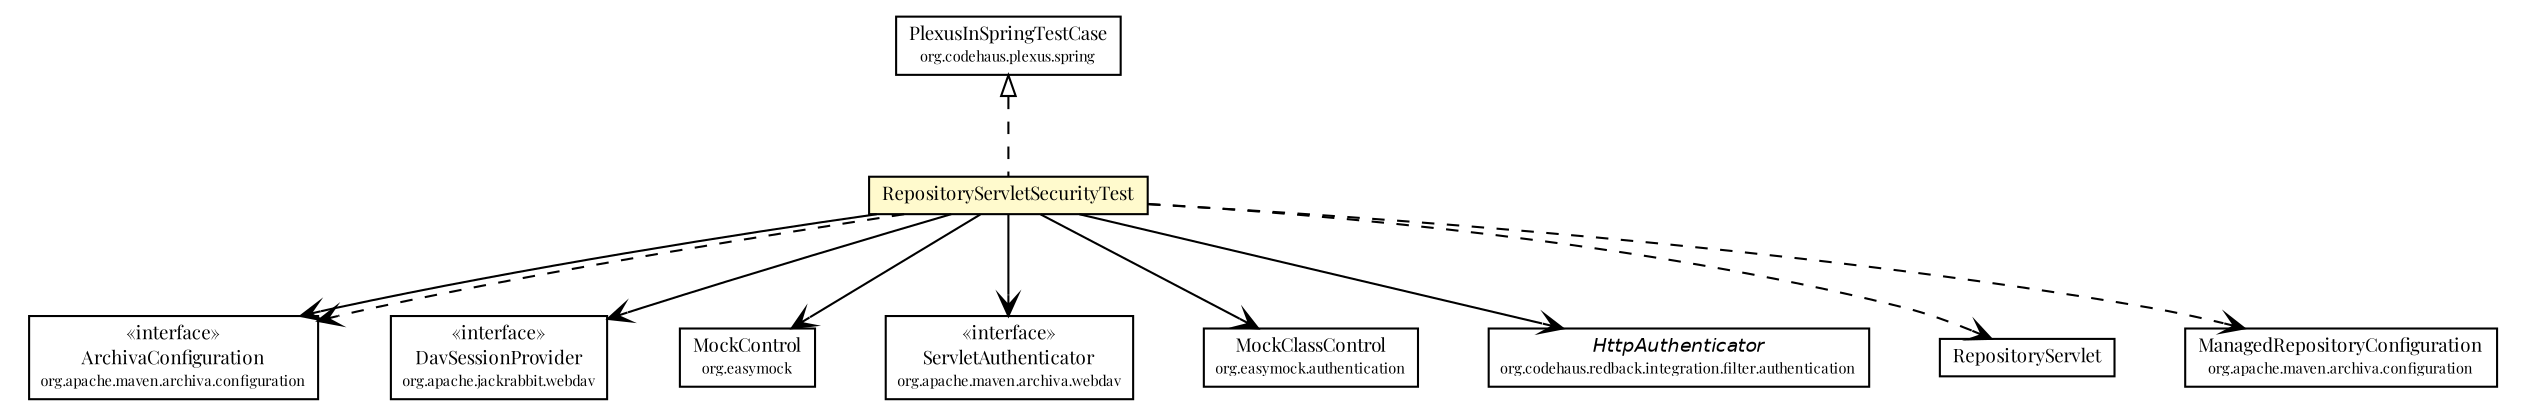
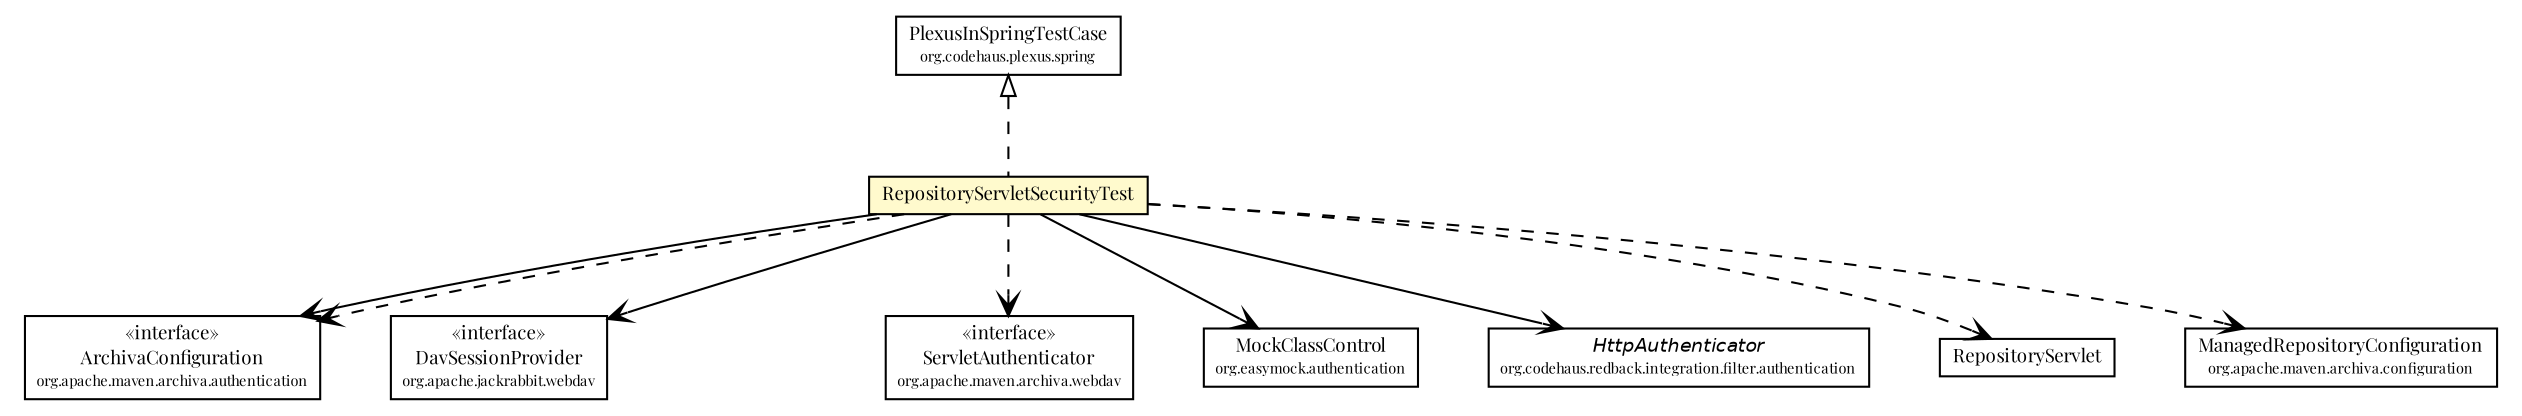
(1008, 255) -> (1008, 255)
(746, 358) -> none
(174, 382) -> (173, 382)
